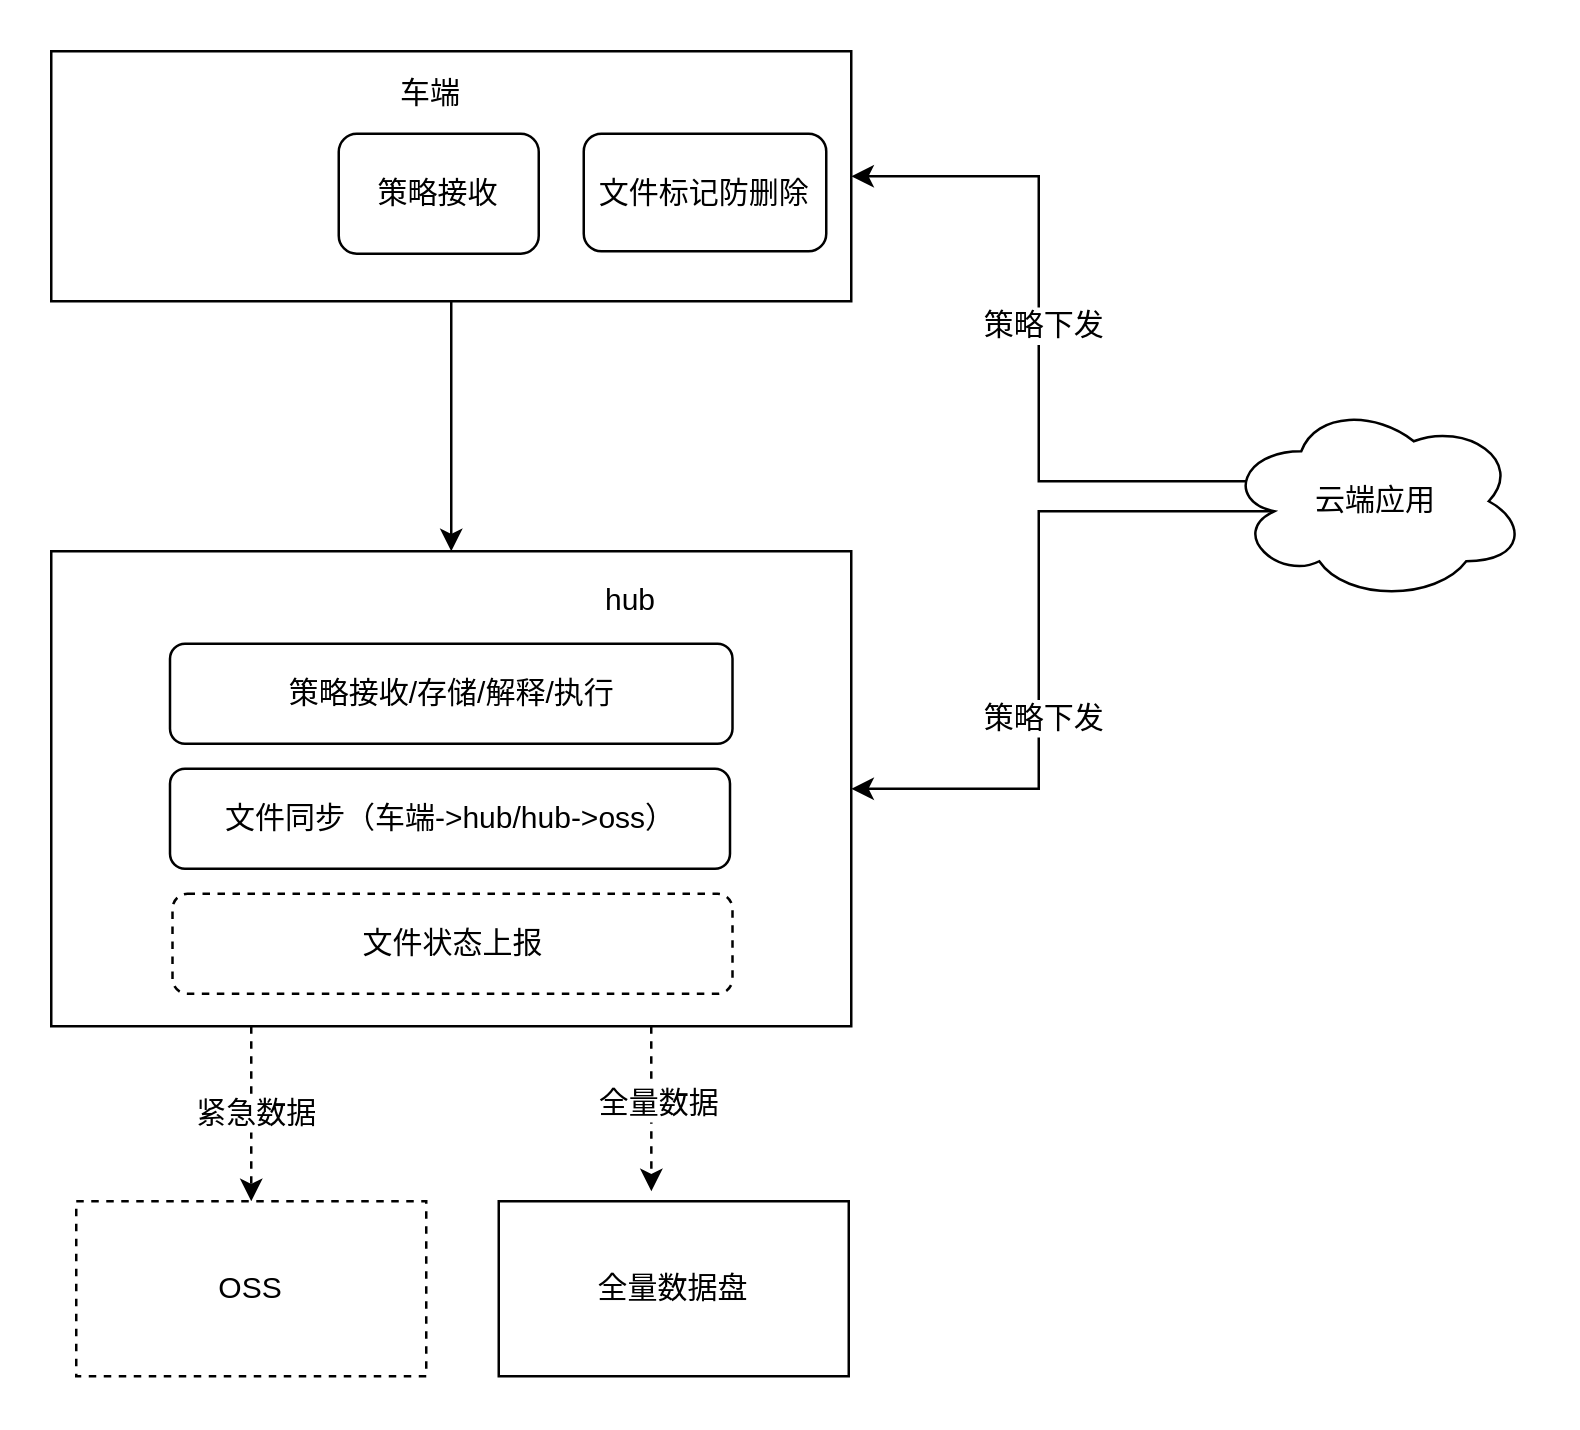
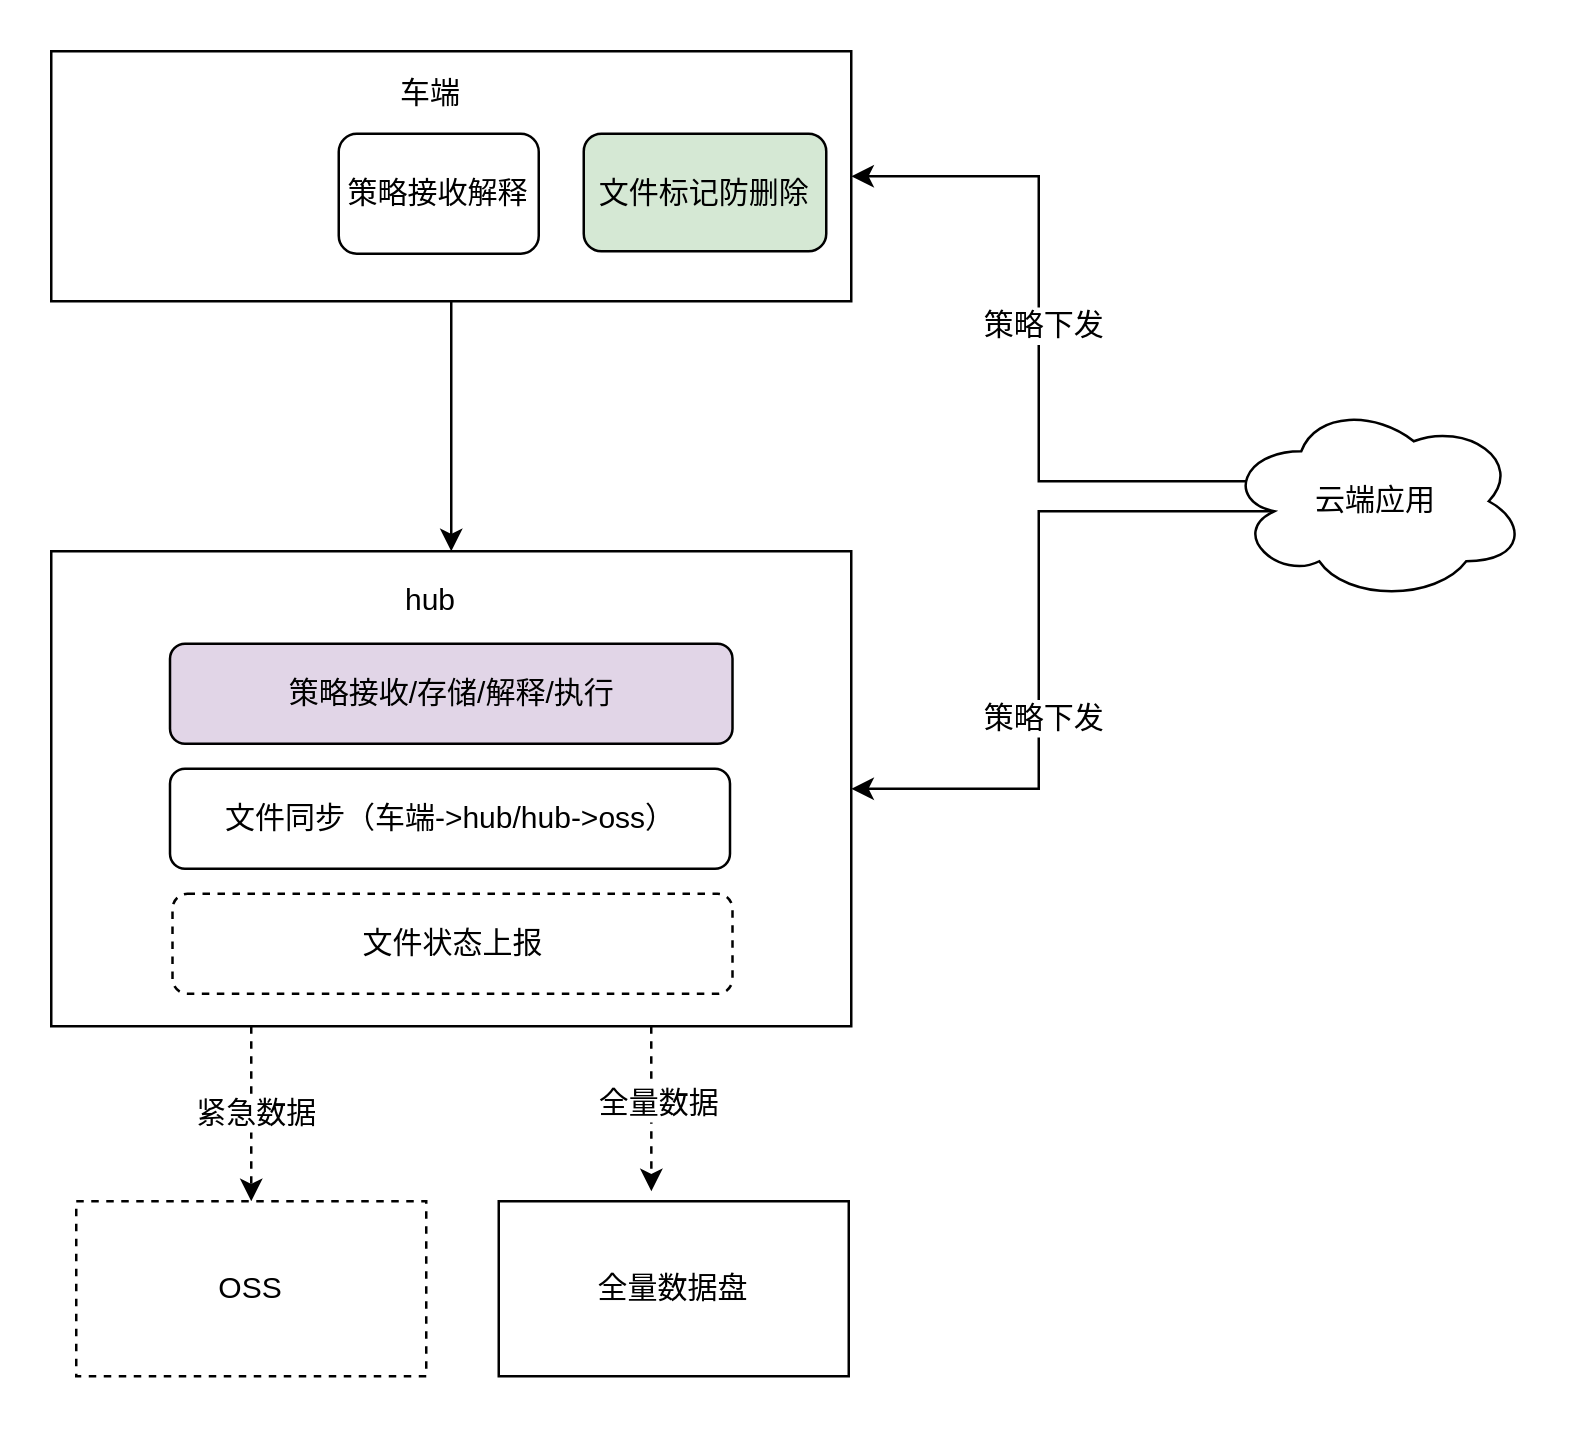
(705, 193) -> (705, 193)
(439, 194) -> (439, 194)
(631, 601) -> (431, 601)
(451, 694) -> (451, 694)
